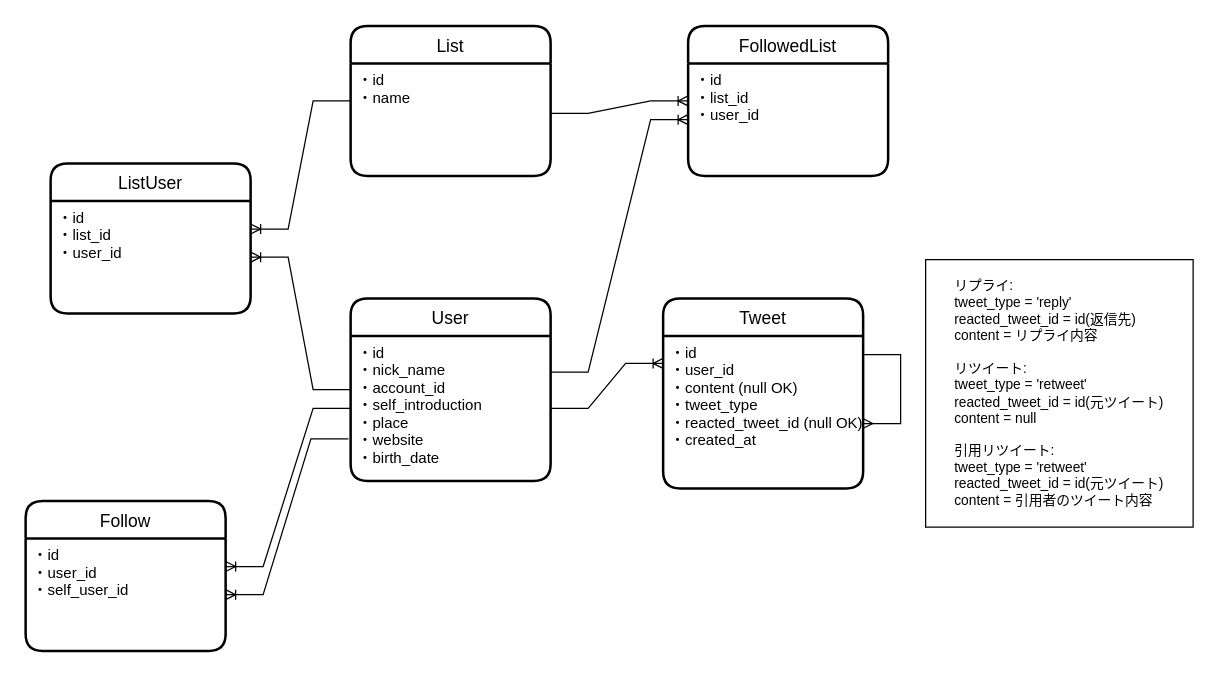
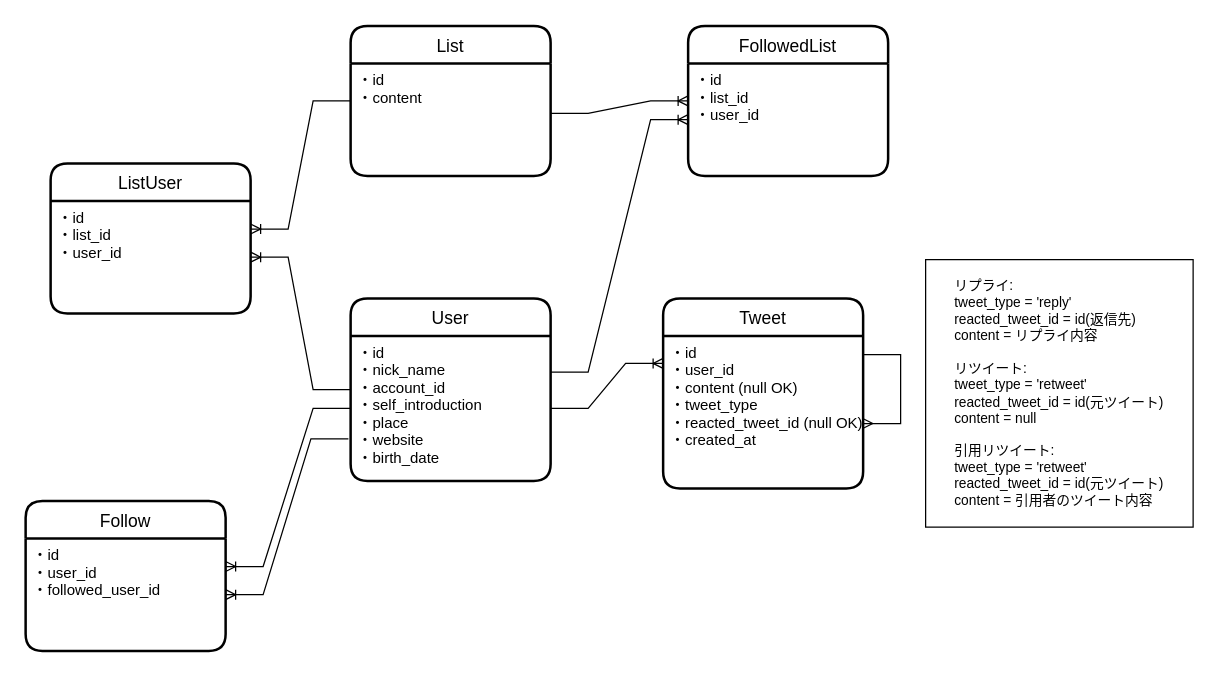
(371, 80) -> (371, 80)
(46, 555) -> (46, 555)
